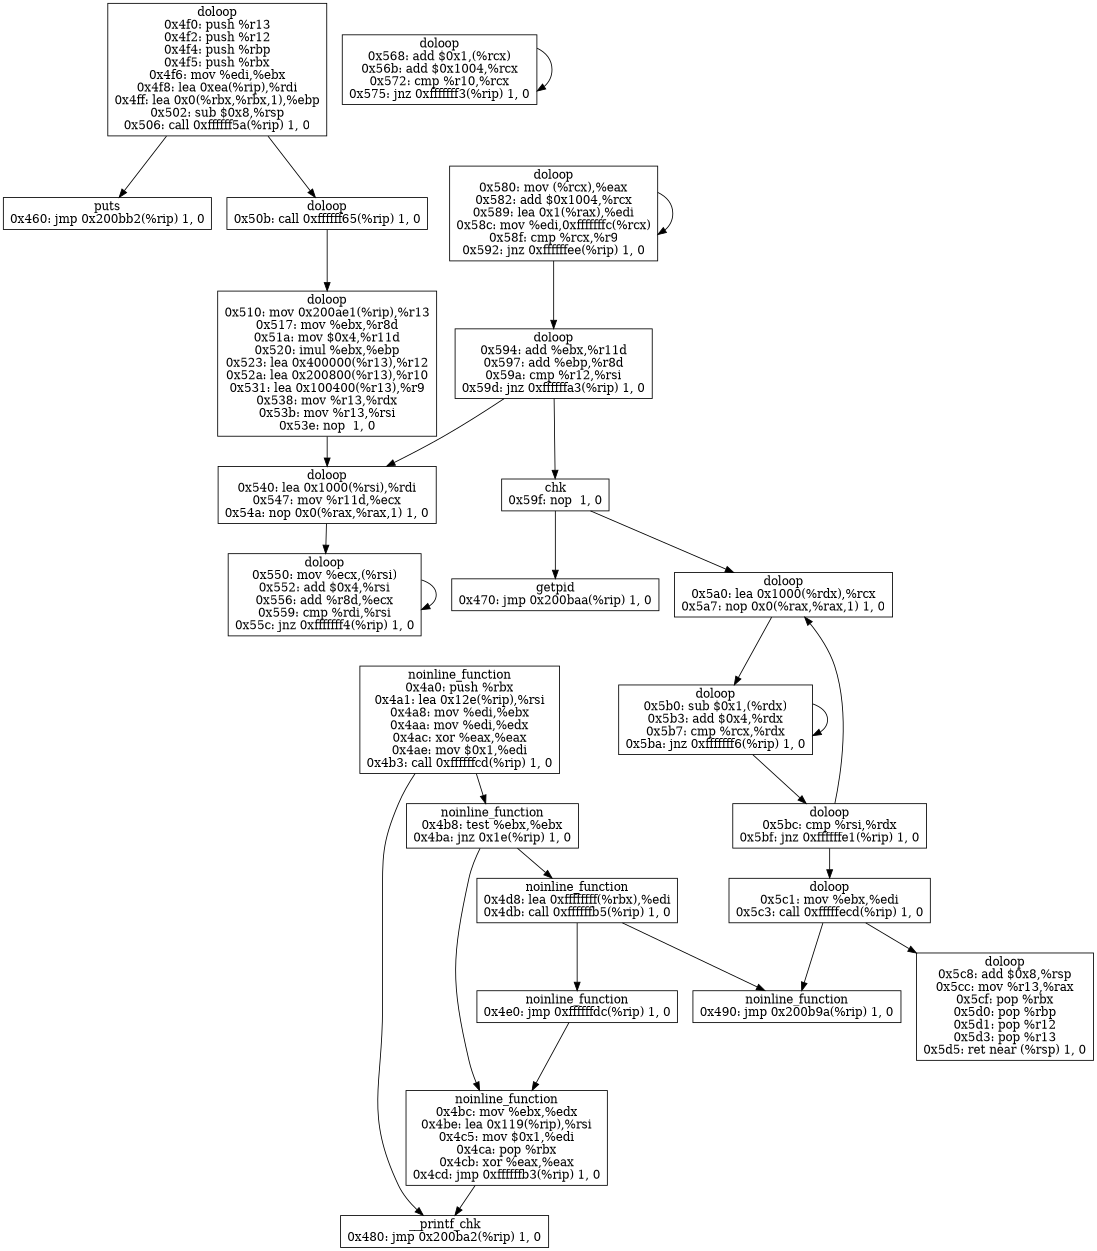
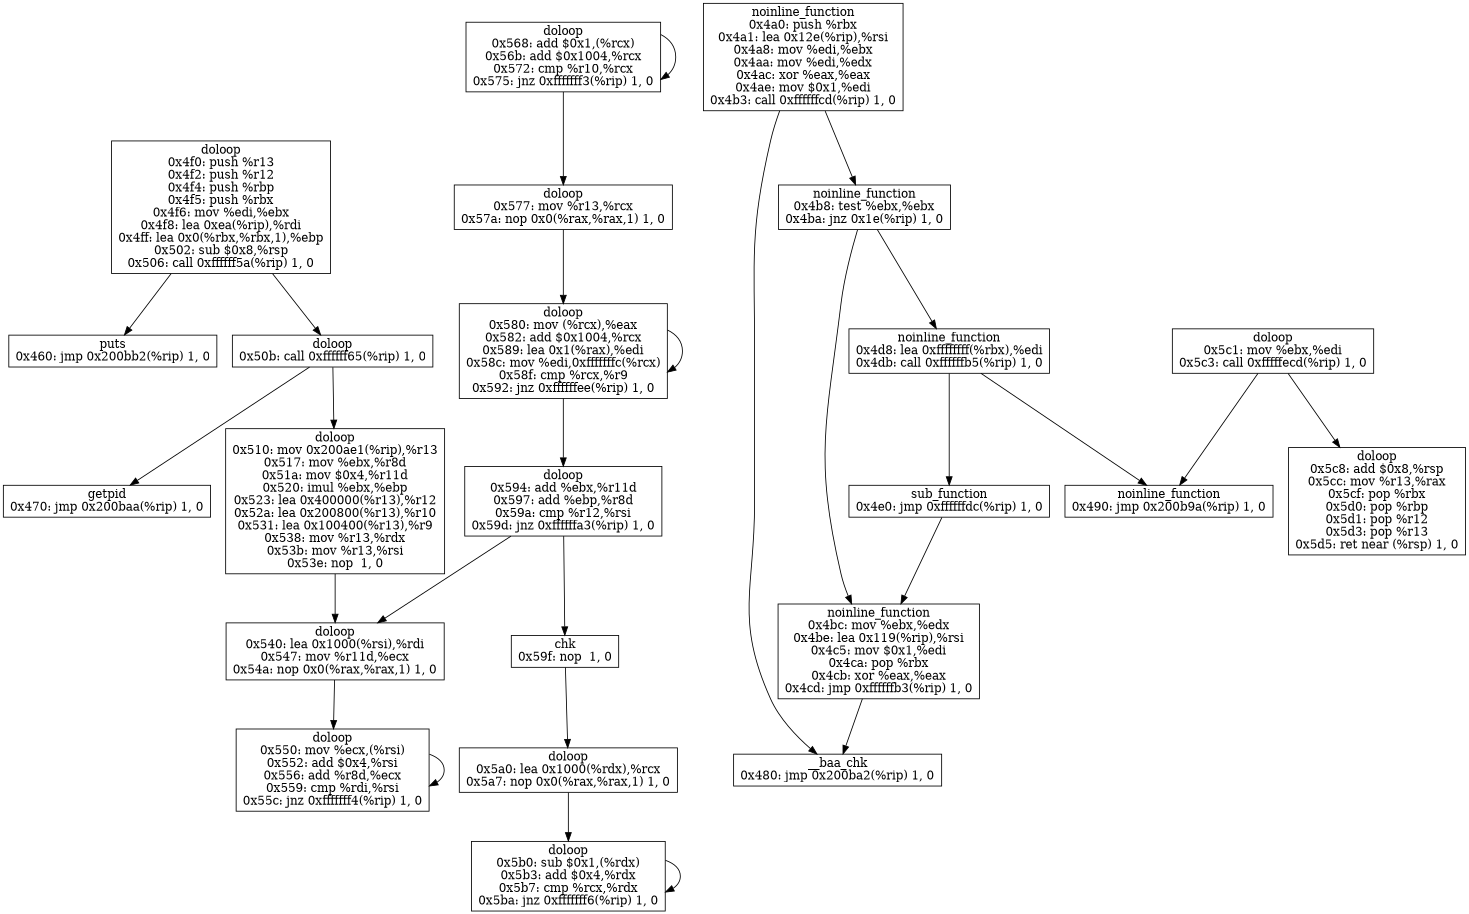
none -> (563, 207)
(555, 541) -> (223, 424)
(830, 826) -> none
(577, 1007) -> (949, 501)
(445, 1231) -> (838, 770)
